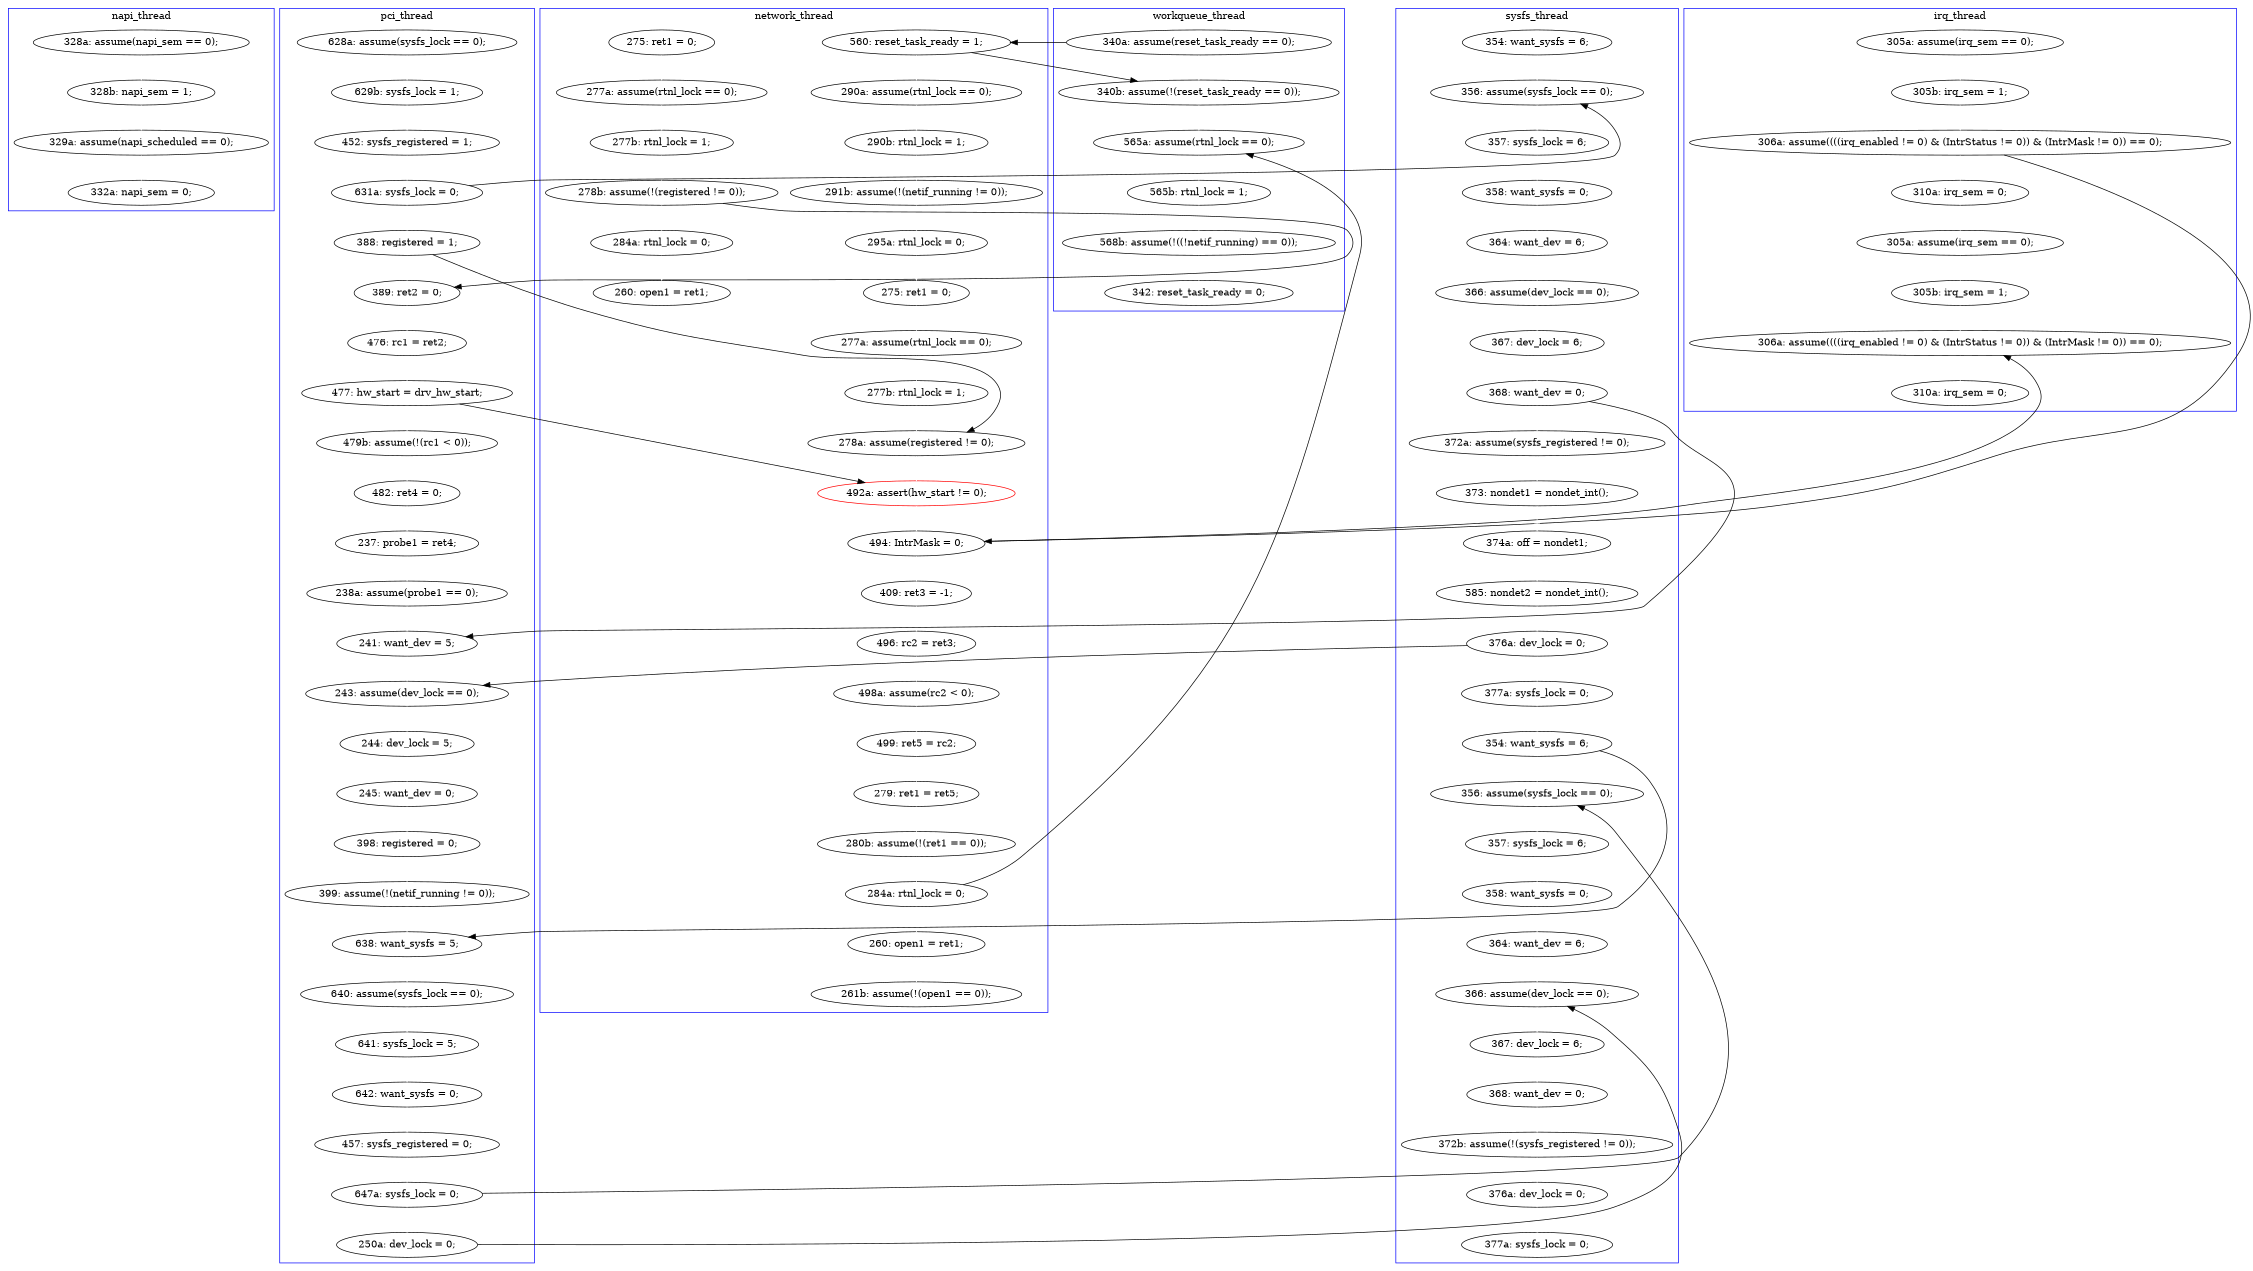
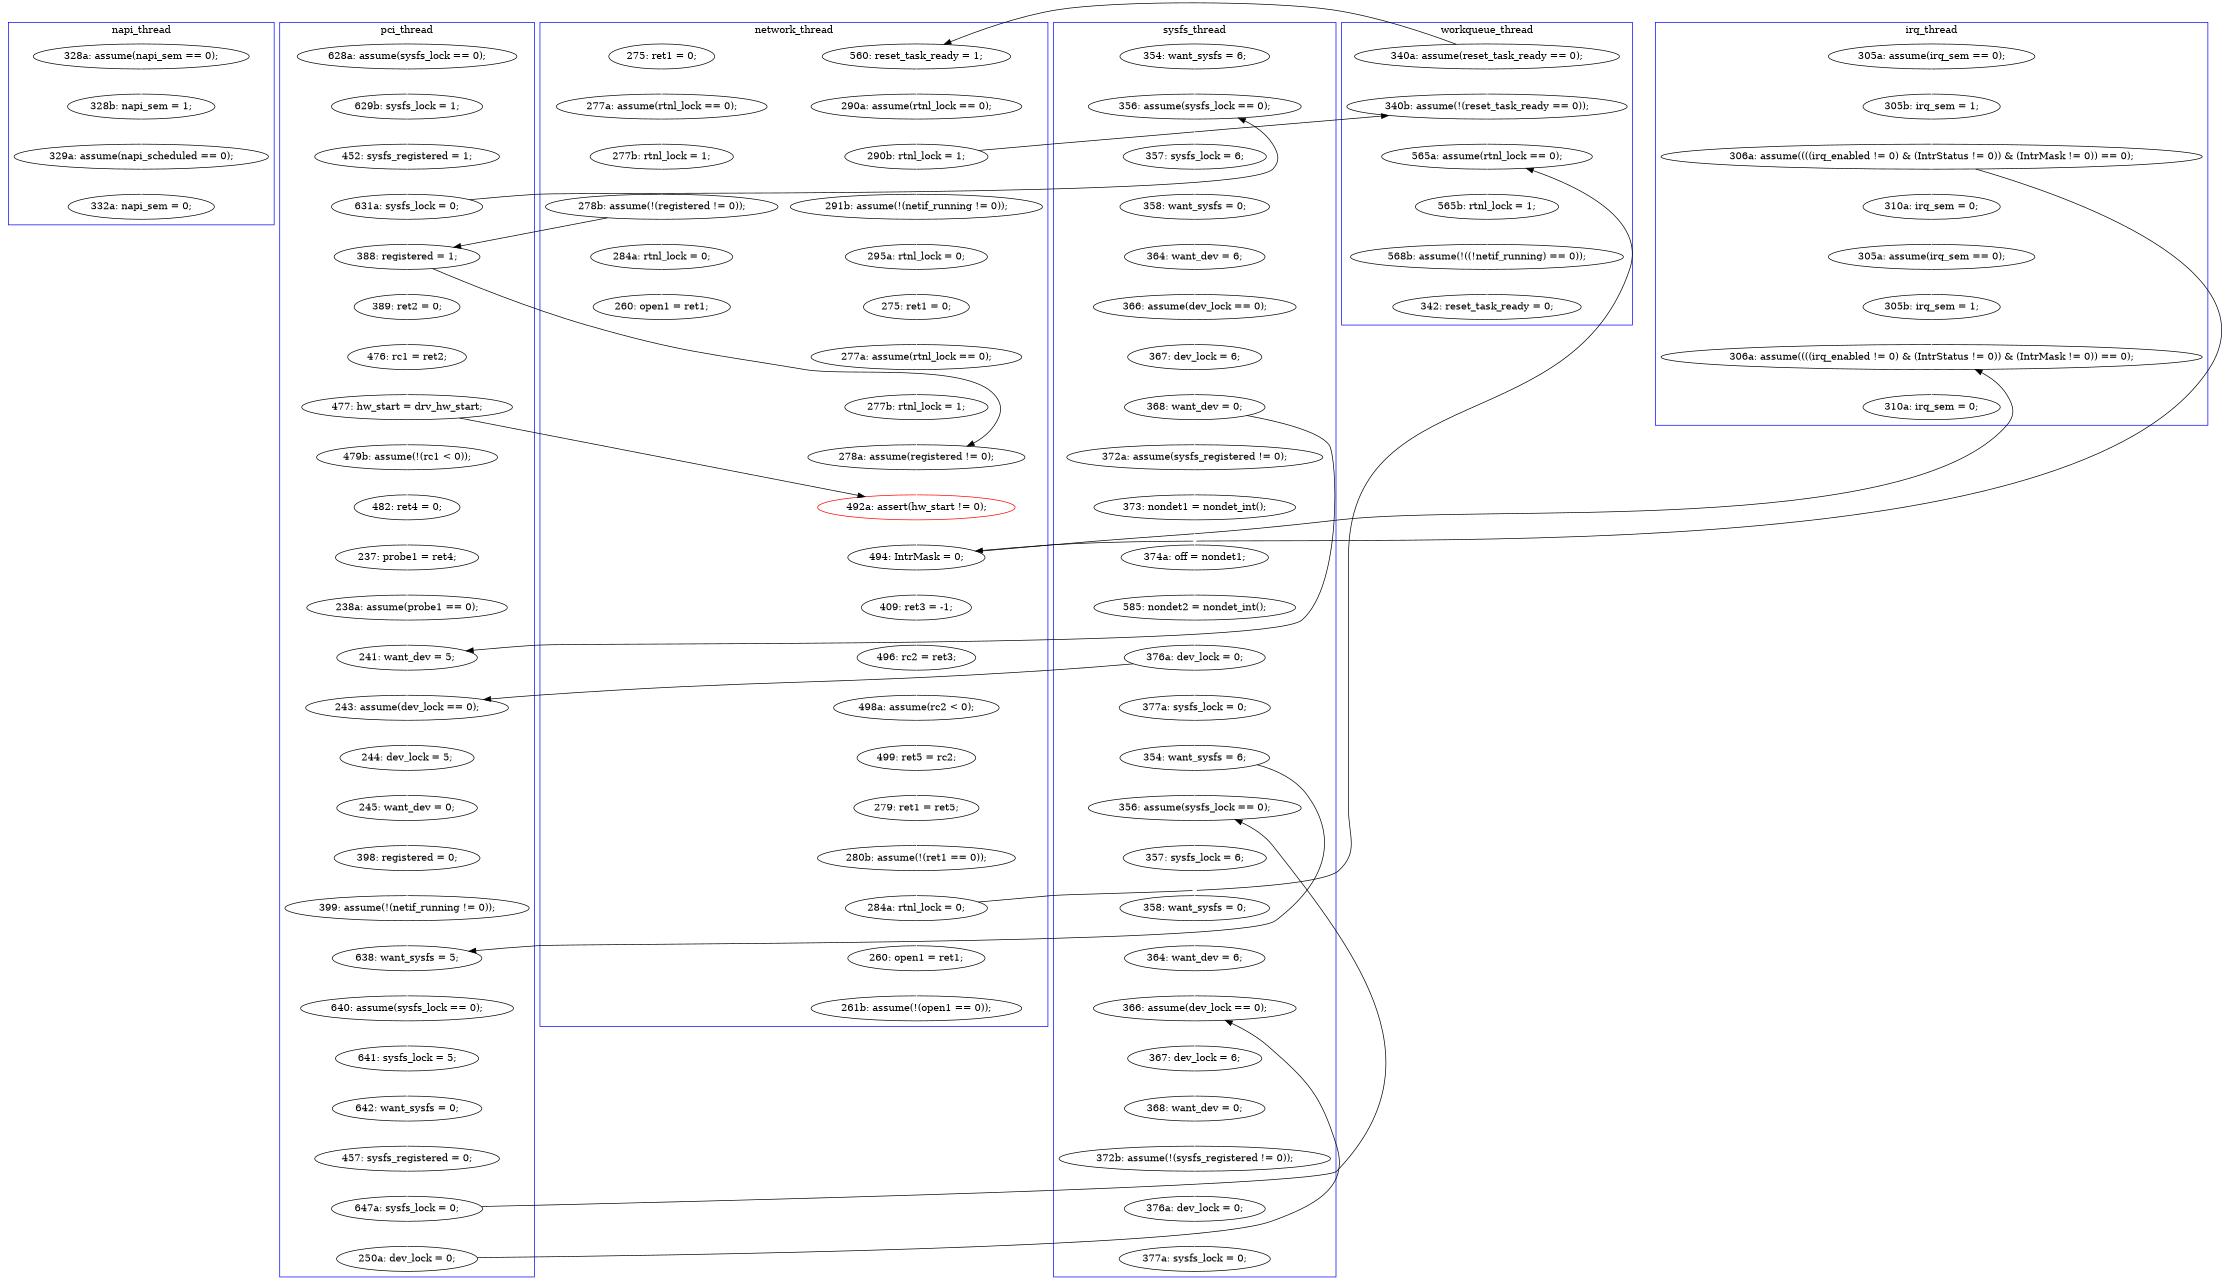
(1043, 65) -> (1180, 133)
(1232, 271) -> (527, 233)
